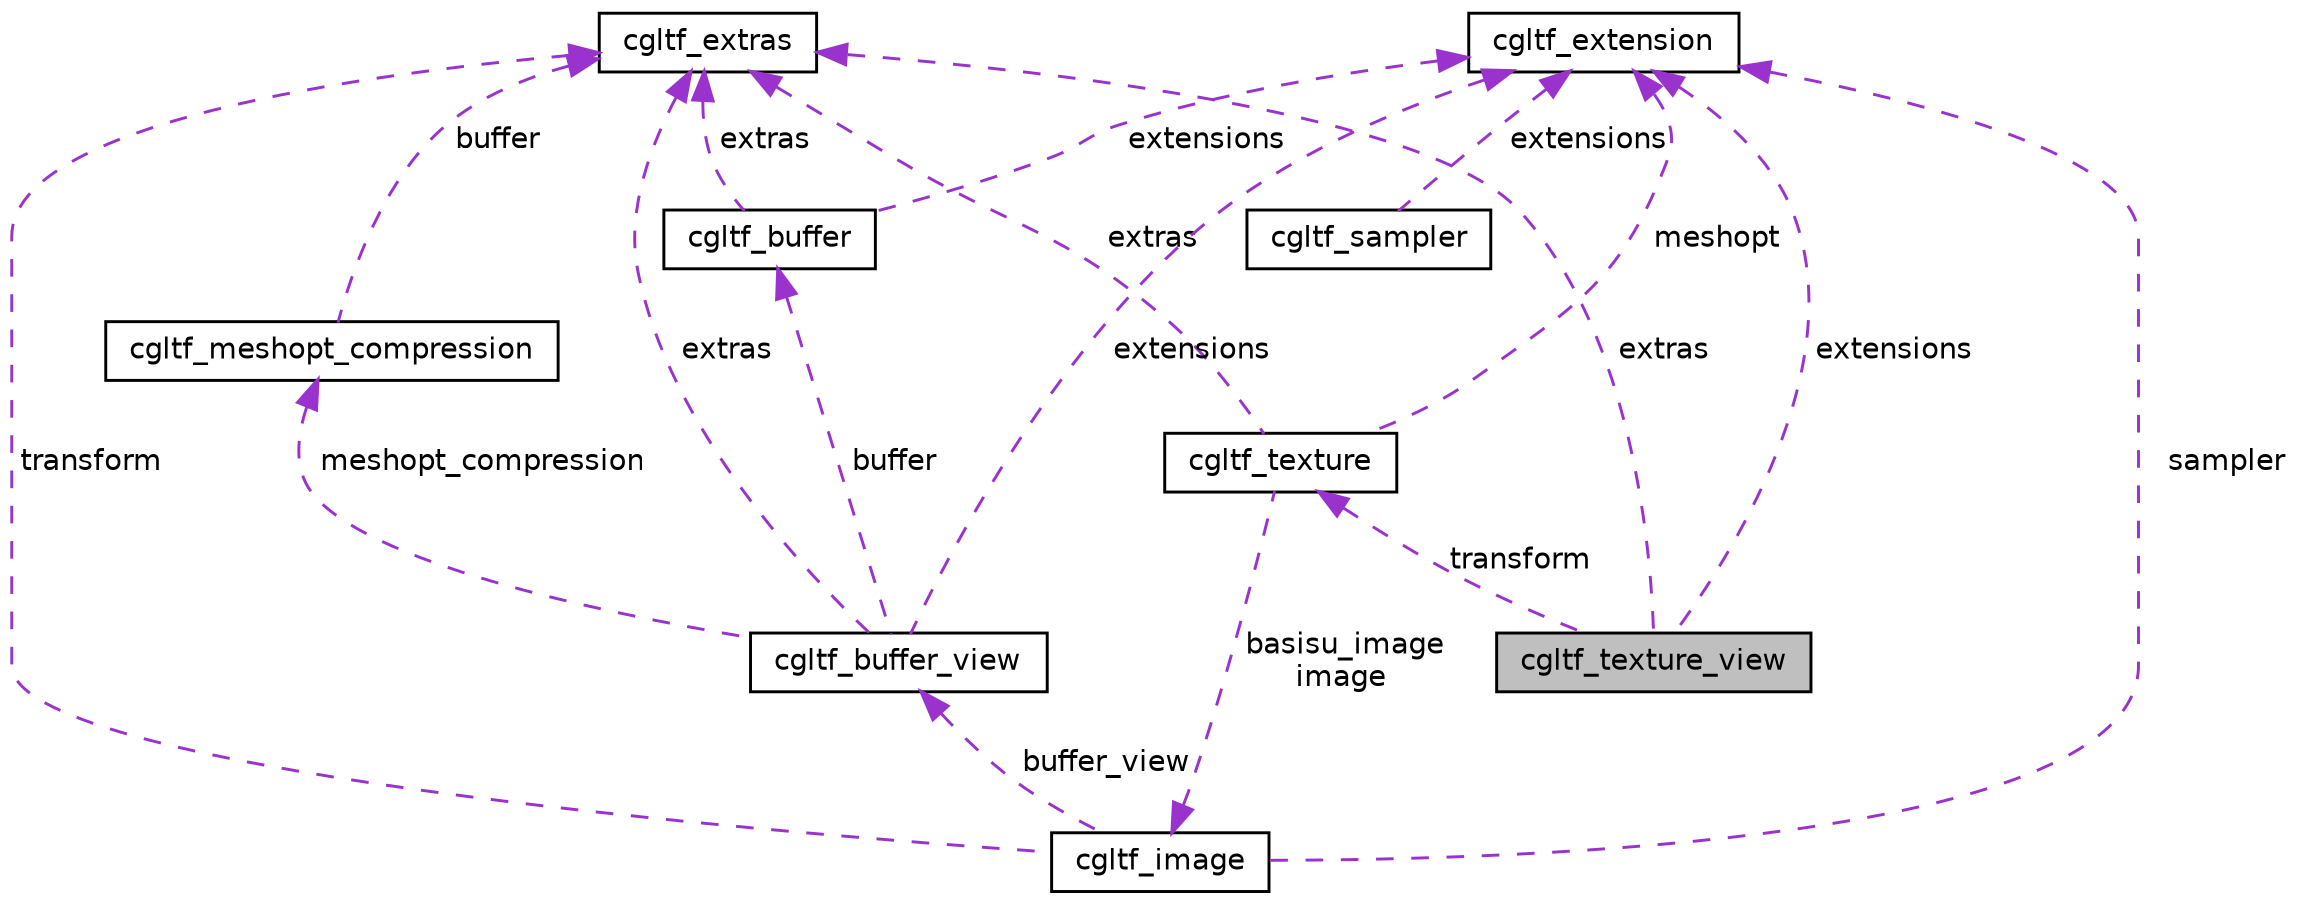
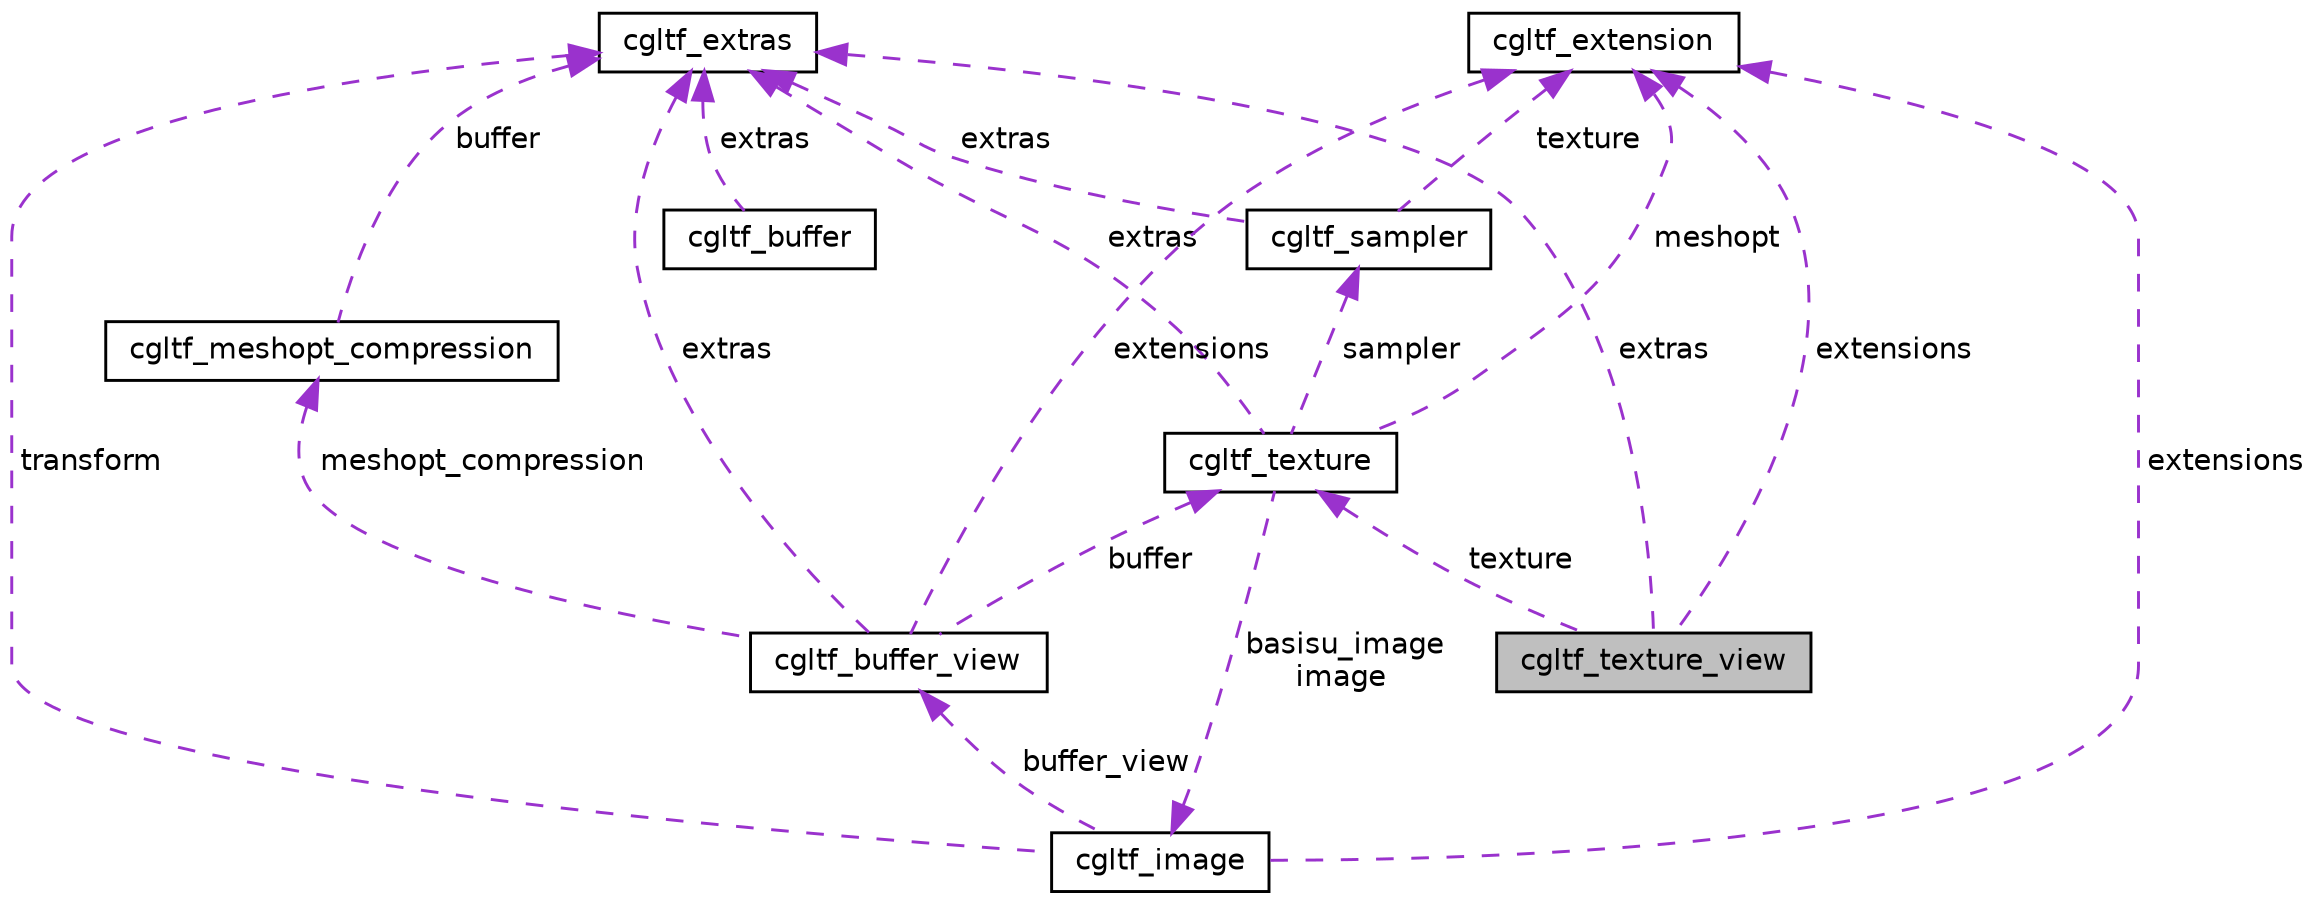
(1151, 116) -> none
(1585, 141) -> (1585, 141)
none -> (1012, 175)
none -> (1319, 365)
(2222, 463) -> (2222, 463)
(839, 466) -> (1063, 564)
(1517, 561) -> (1517, 561)
